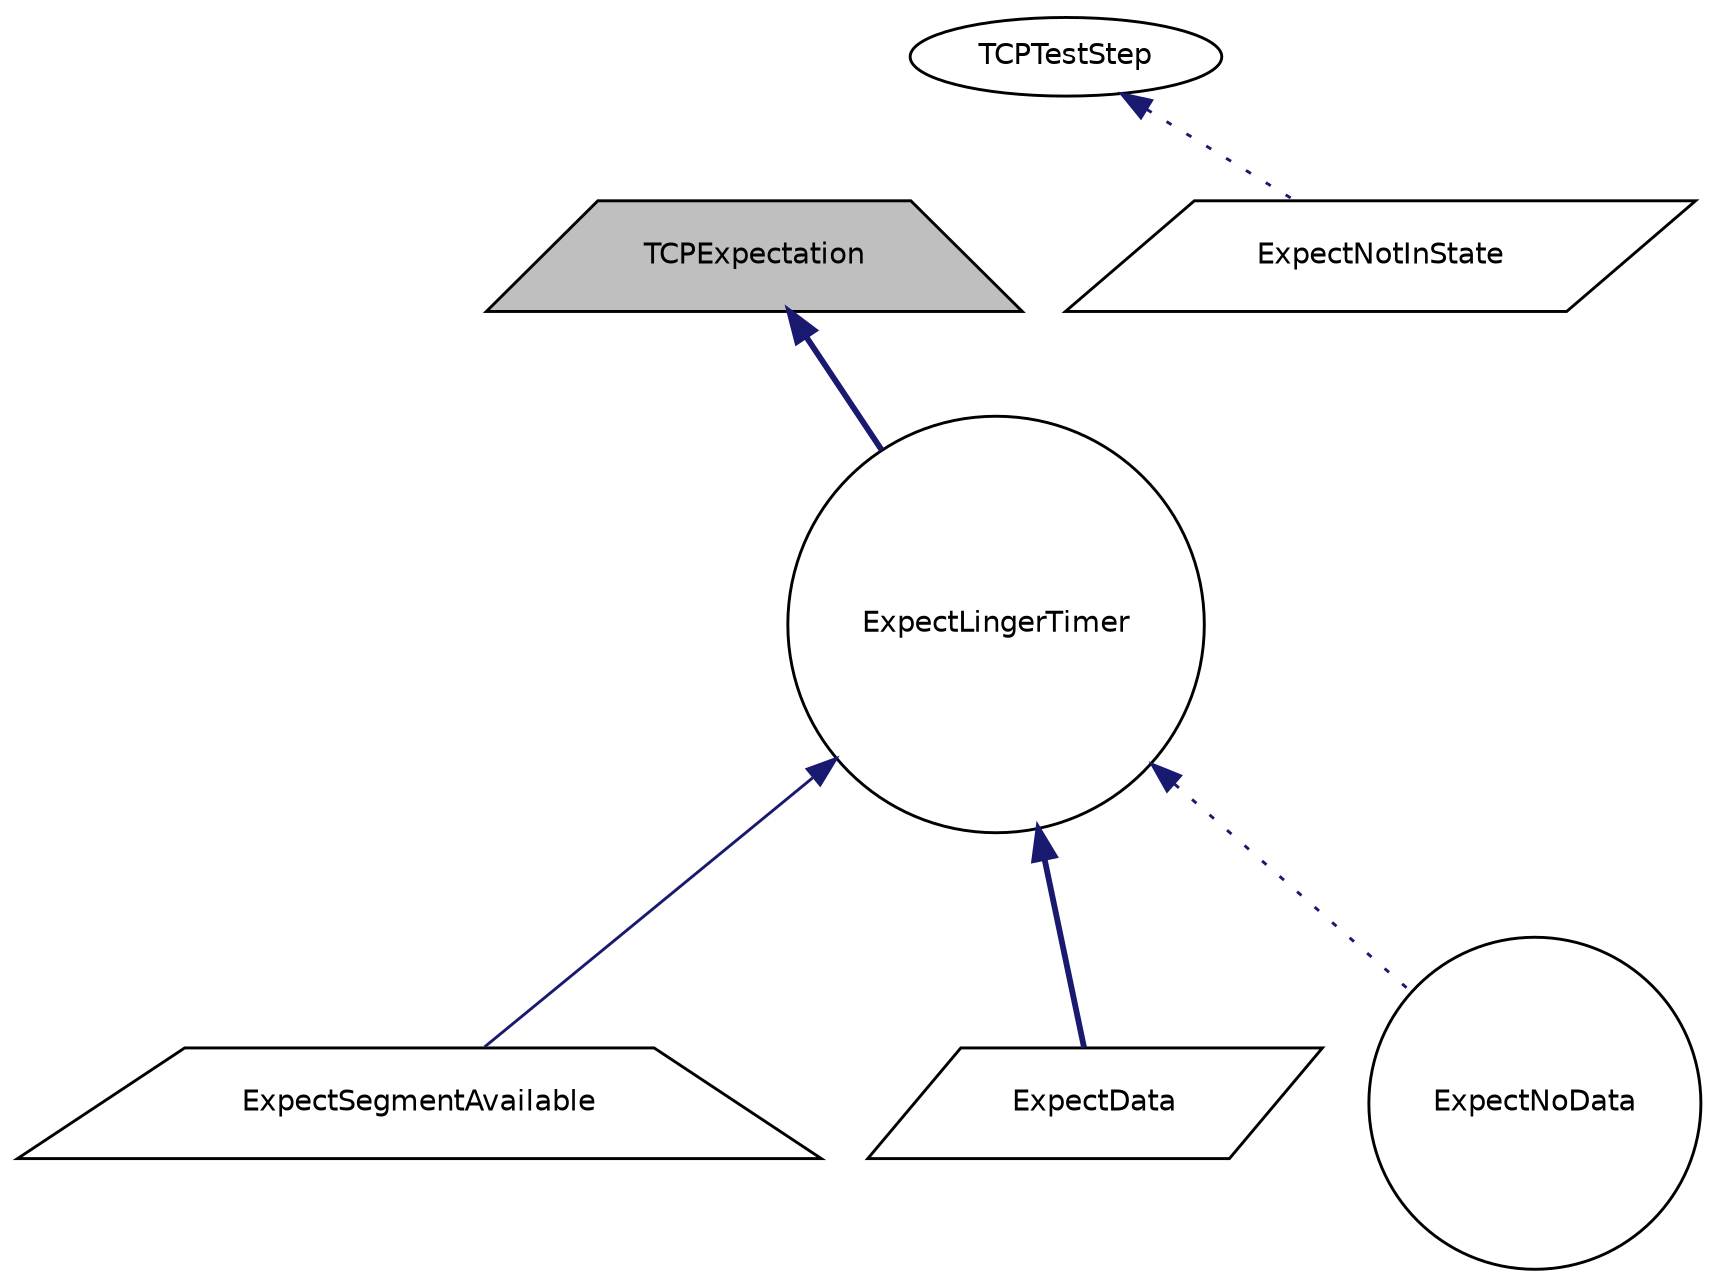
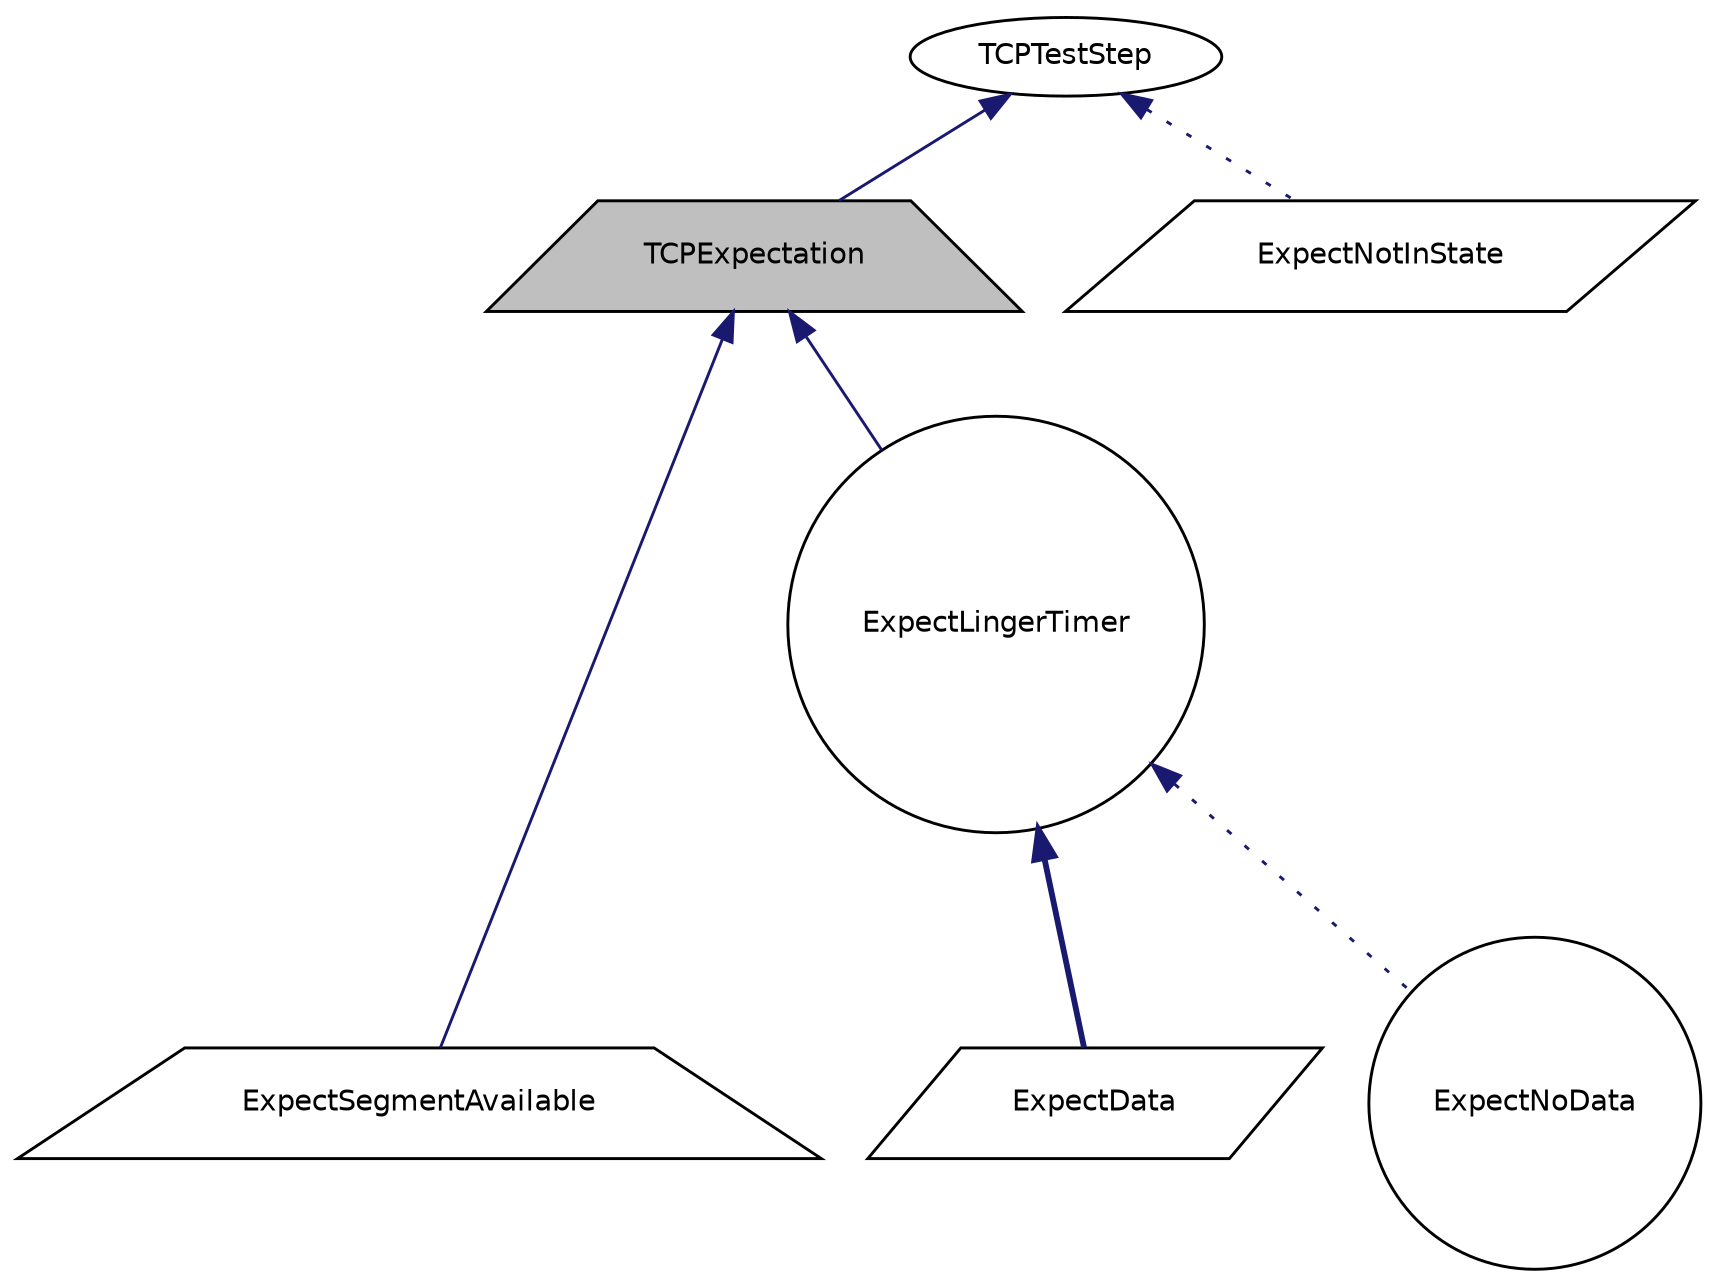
none -> (912, 155)
(844, 393) -> (844, 393)
(649, 912) -> (581, 693)
